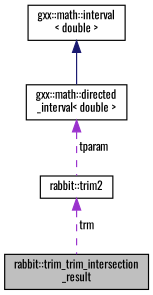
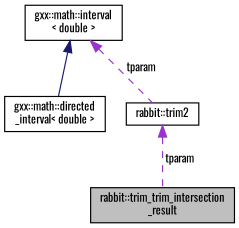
(77, 154) -> (126, 76)
(86, 226) -> (179, 160)
